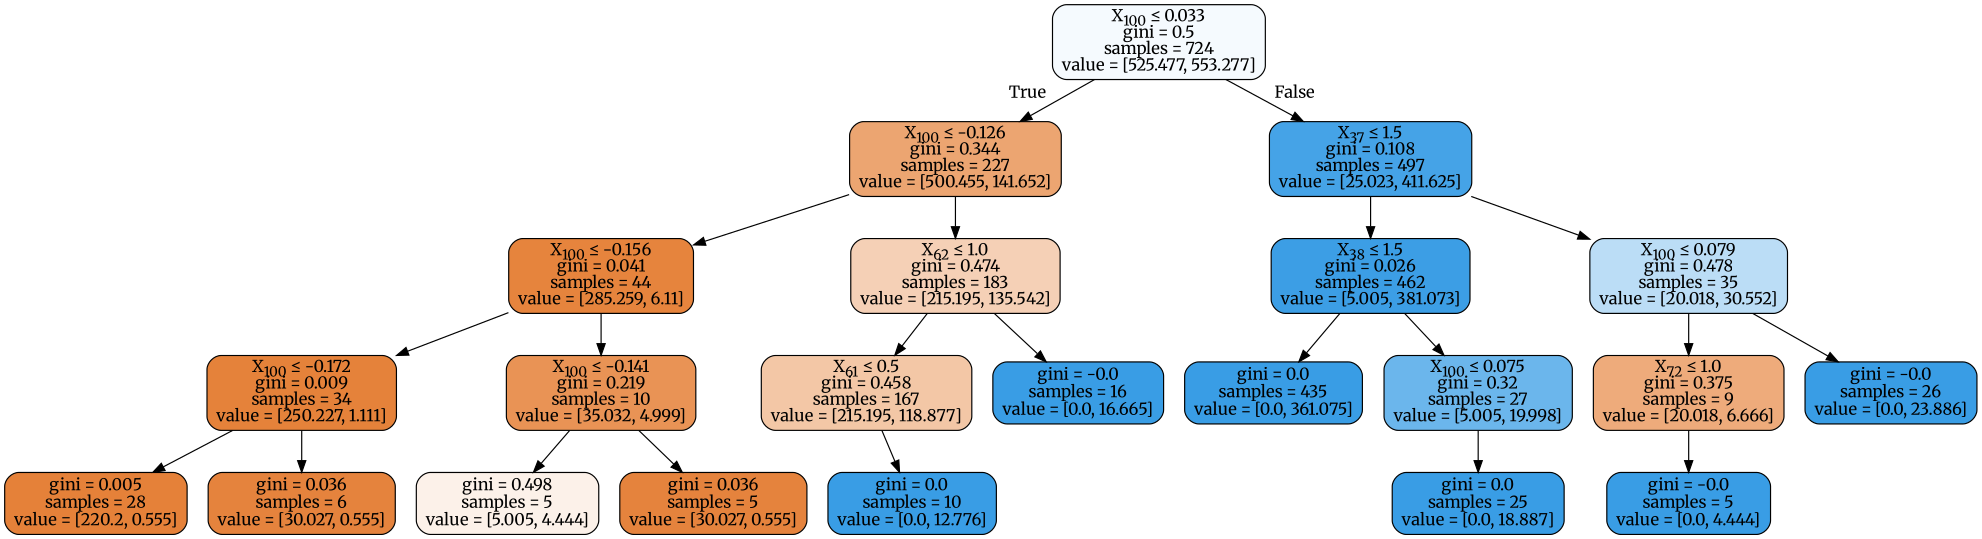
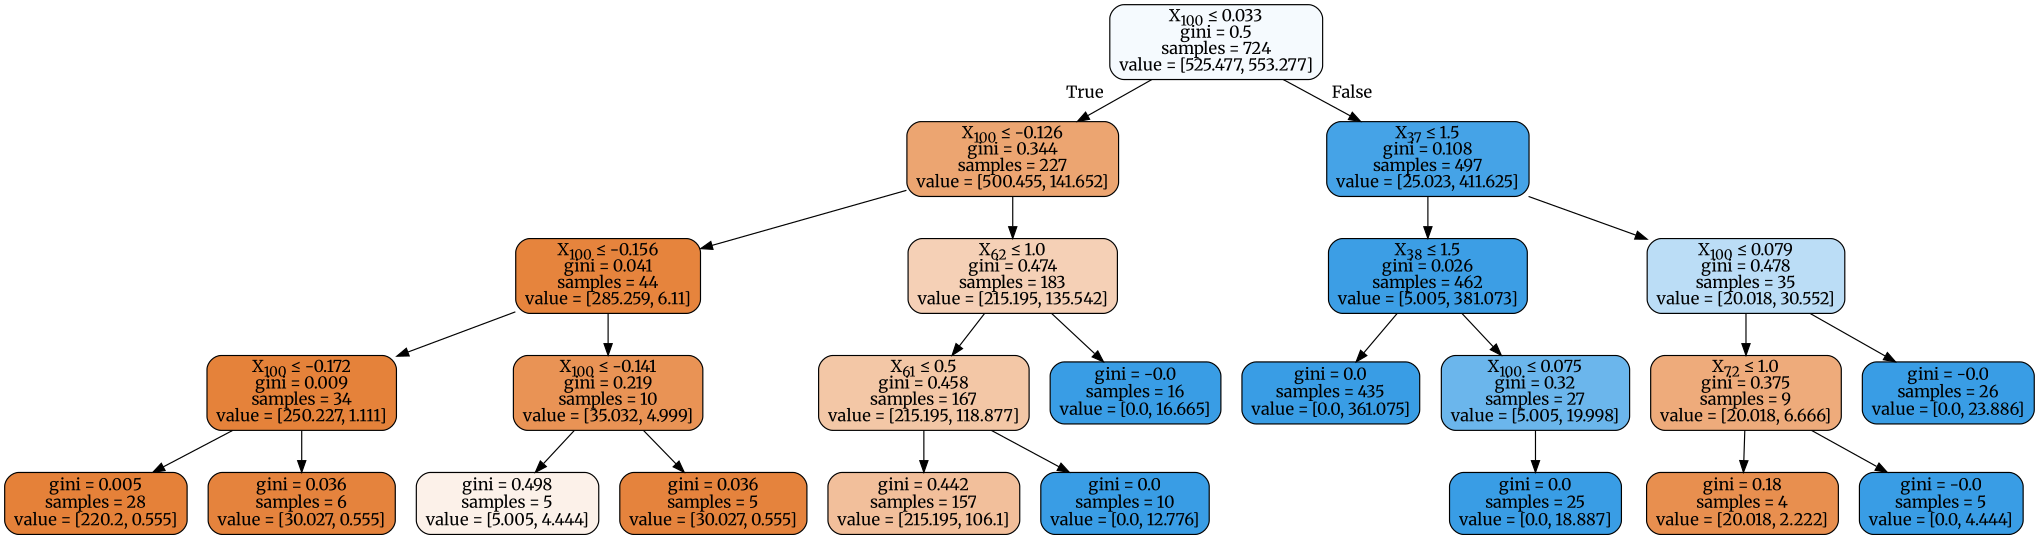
none -> (924, 503)
none -> (1742, 503)
